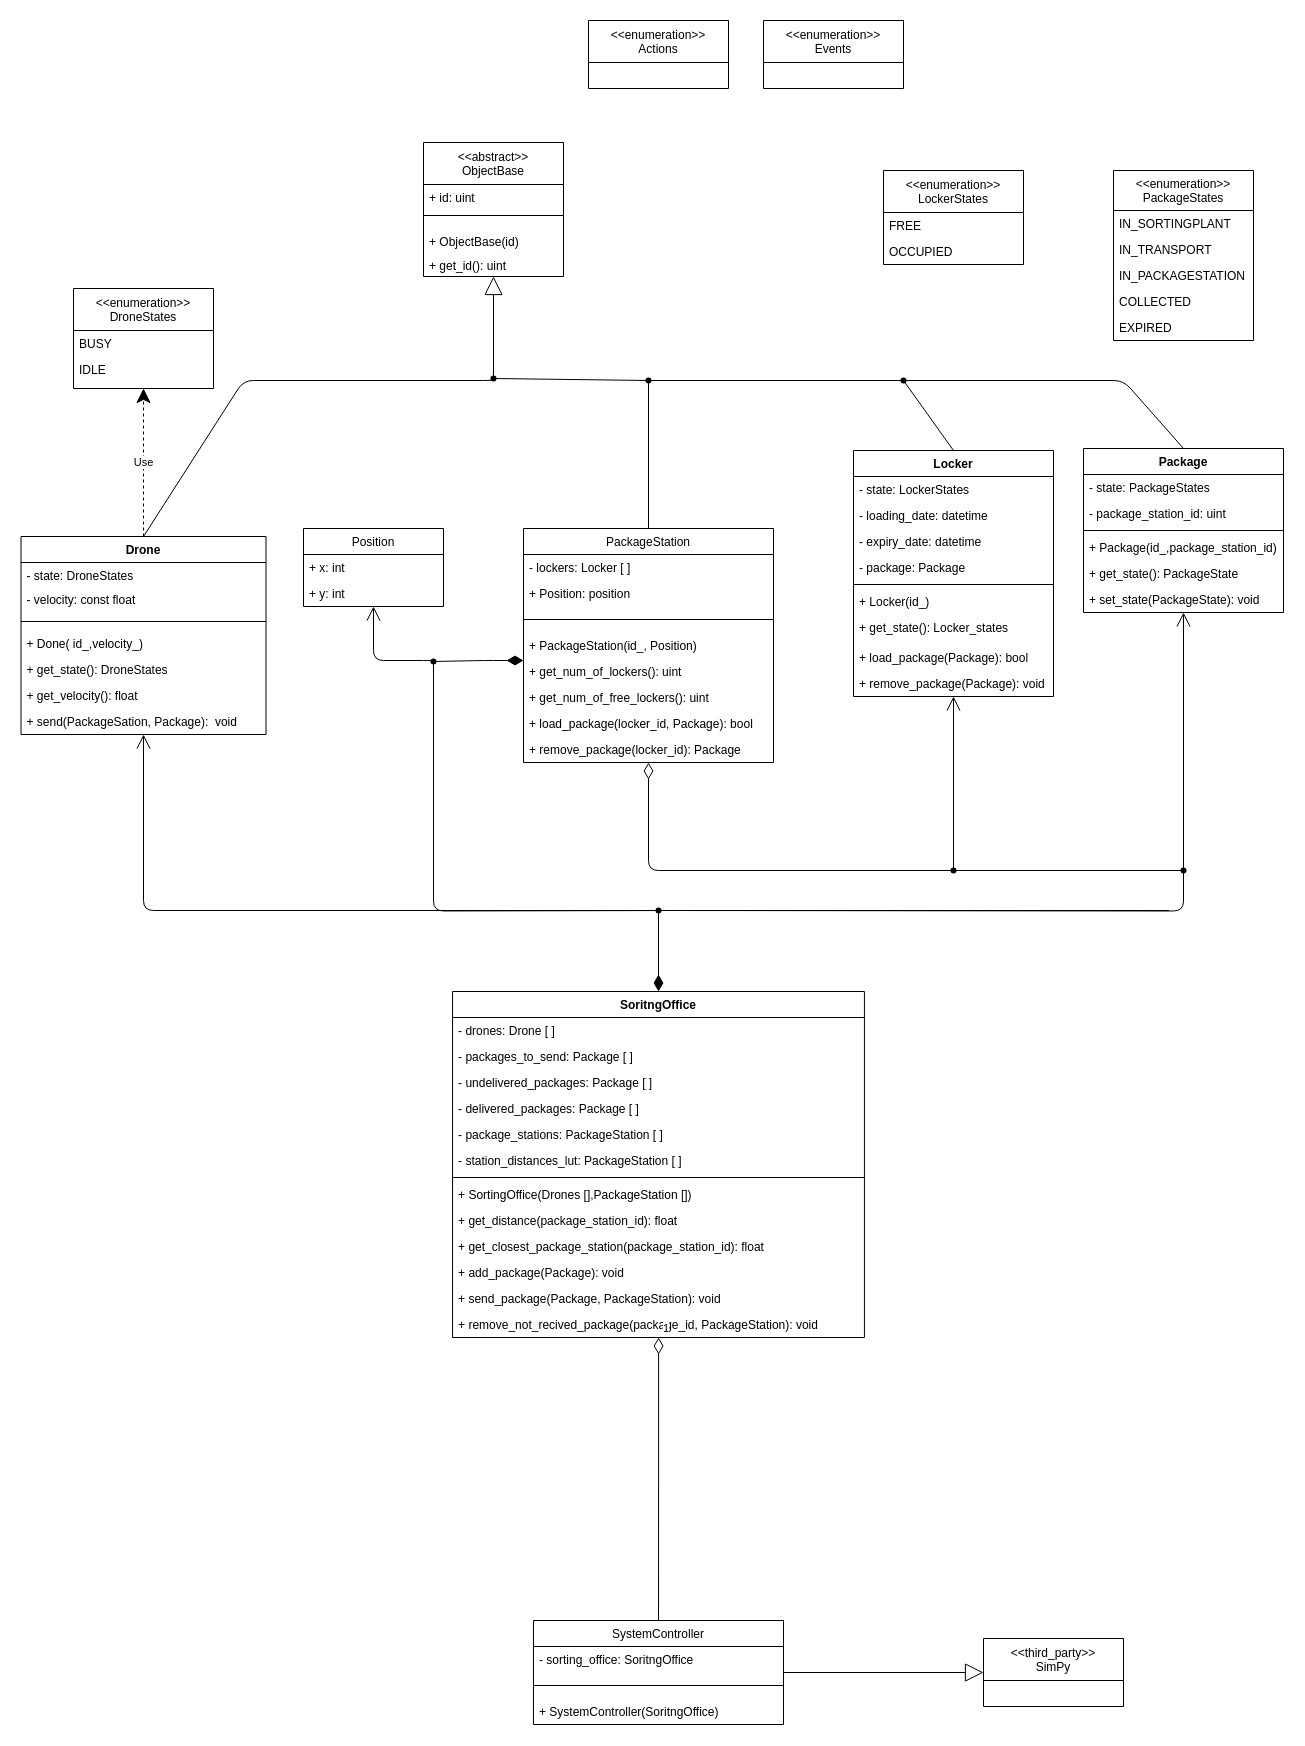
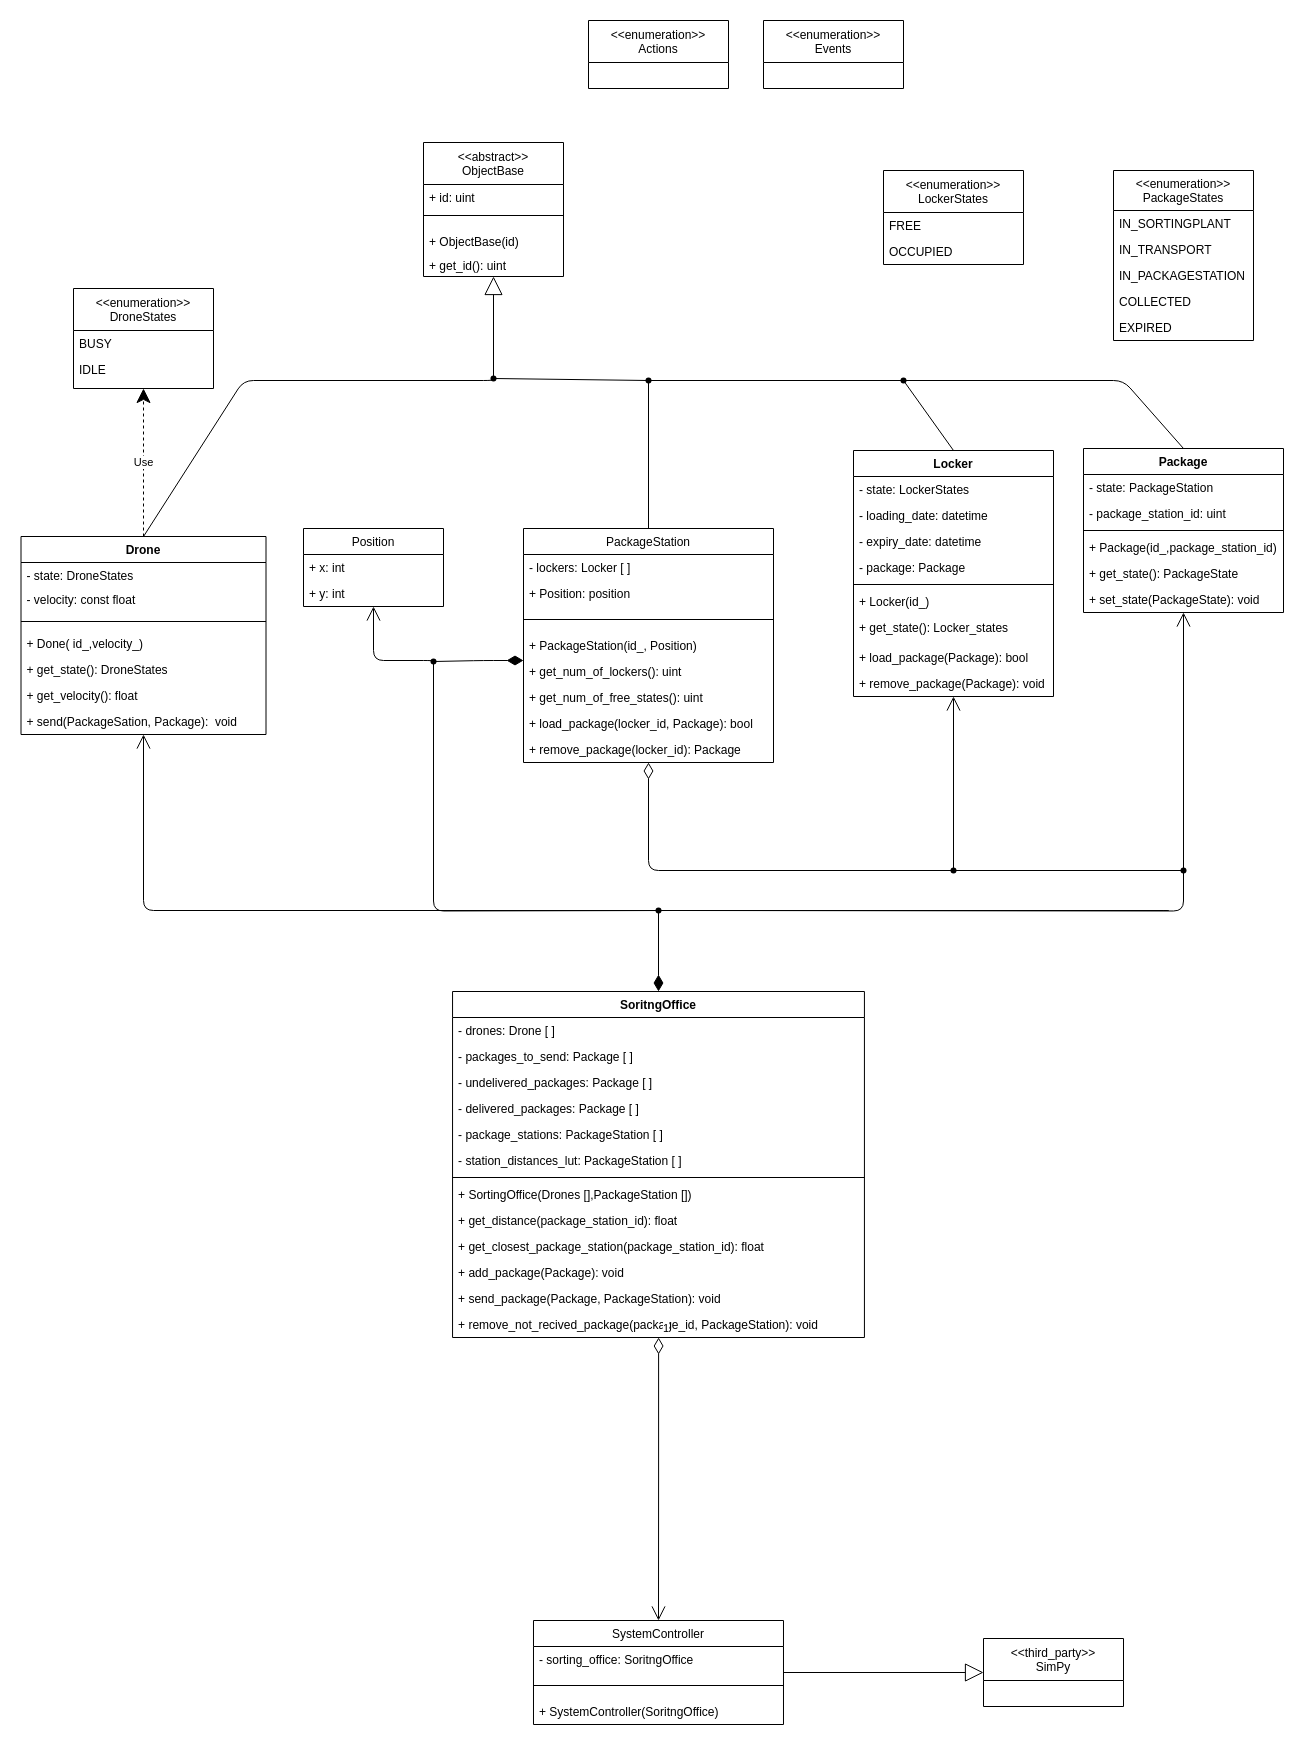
(1158, 488) -> (1160, 488)
(632, 698) -> (630, 698)
(659, 1614) -> (659, 1614)
